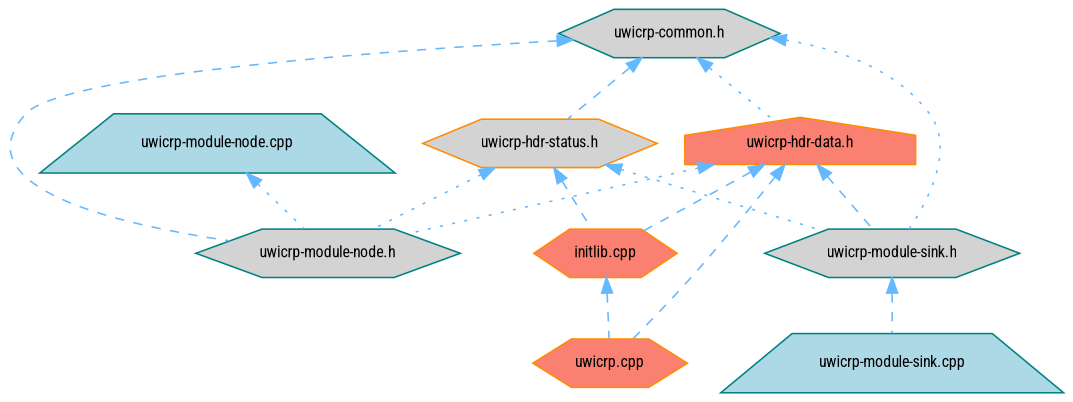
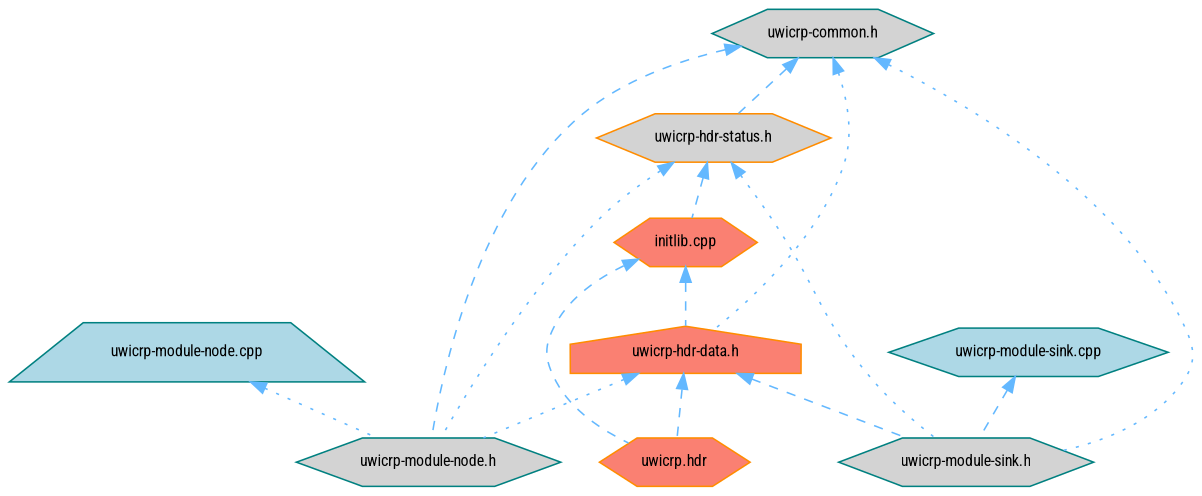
(695, 203) -> (686, 304)
(892, 313) -> (994, 414)
(610, 363) -> (675, 462)
(892, 363) -> (1028, 352)
